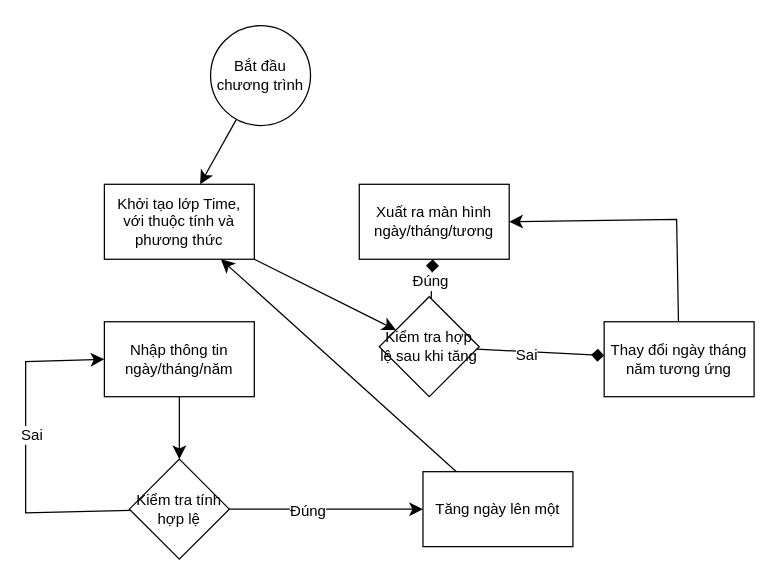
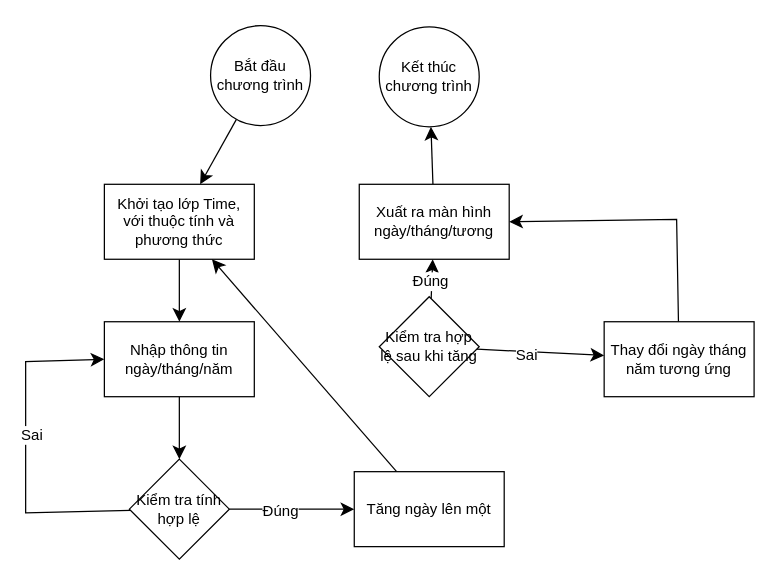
none -> (429, 77)
none -> (432, 160)
(432, 272) -> (432, 270)
(321, 293) -> (179, 286)
(591, 355) -> (593, 355)
(498, 509) -> (429, 509)
